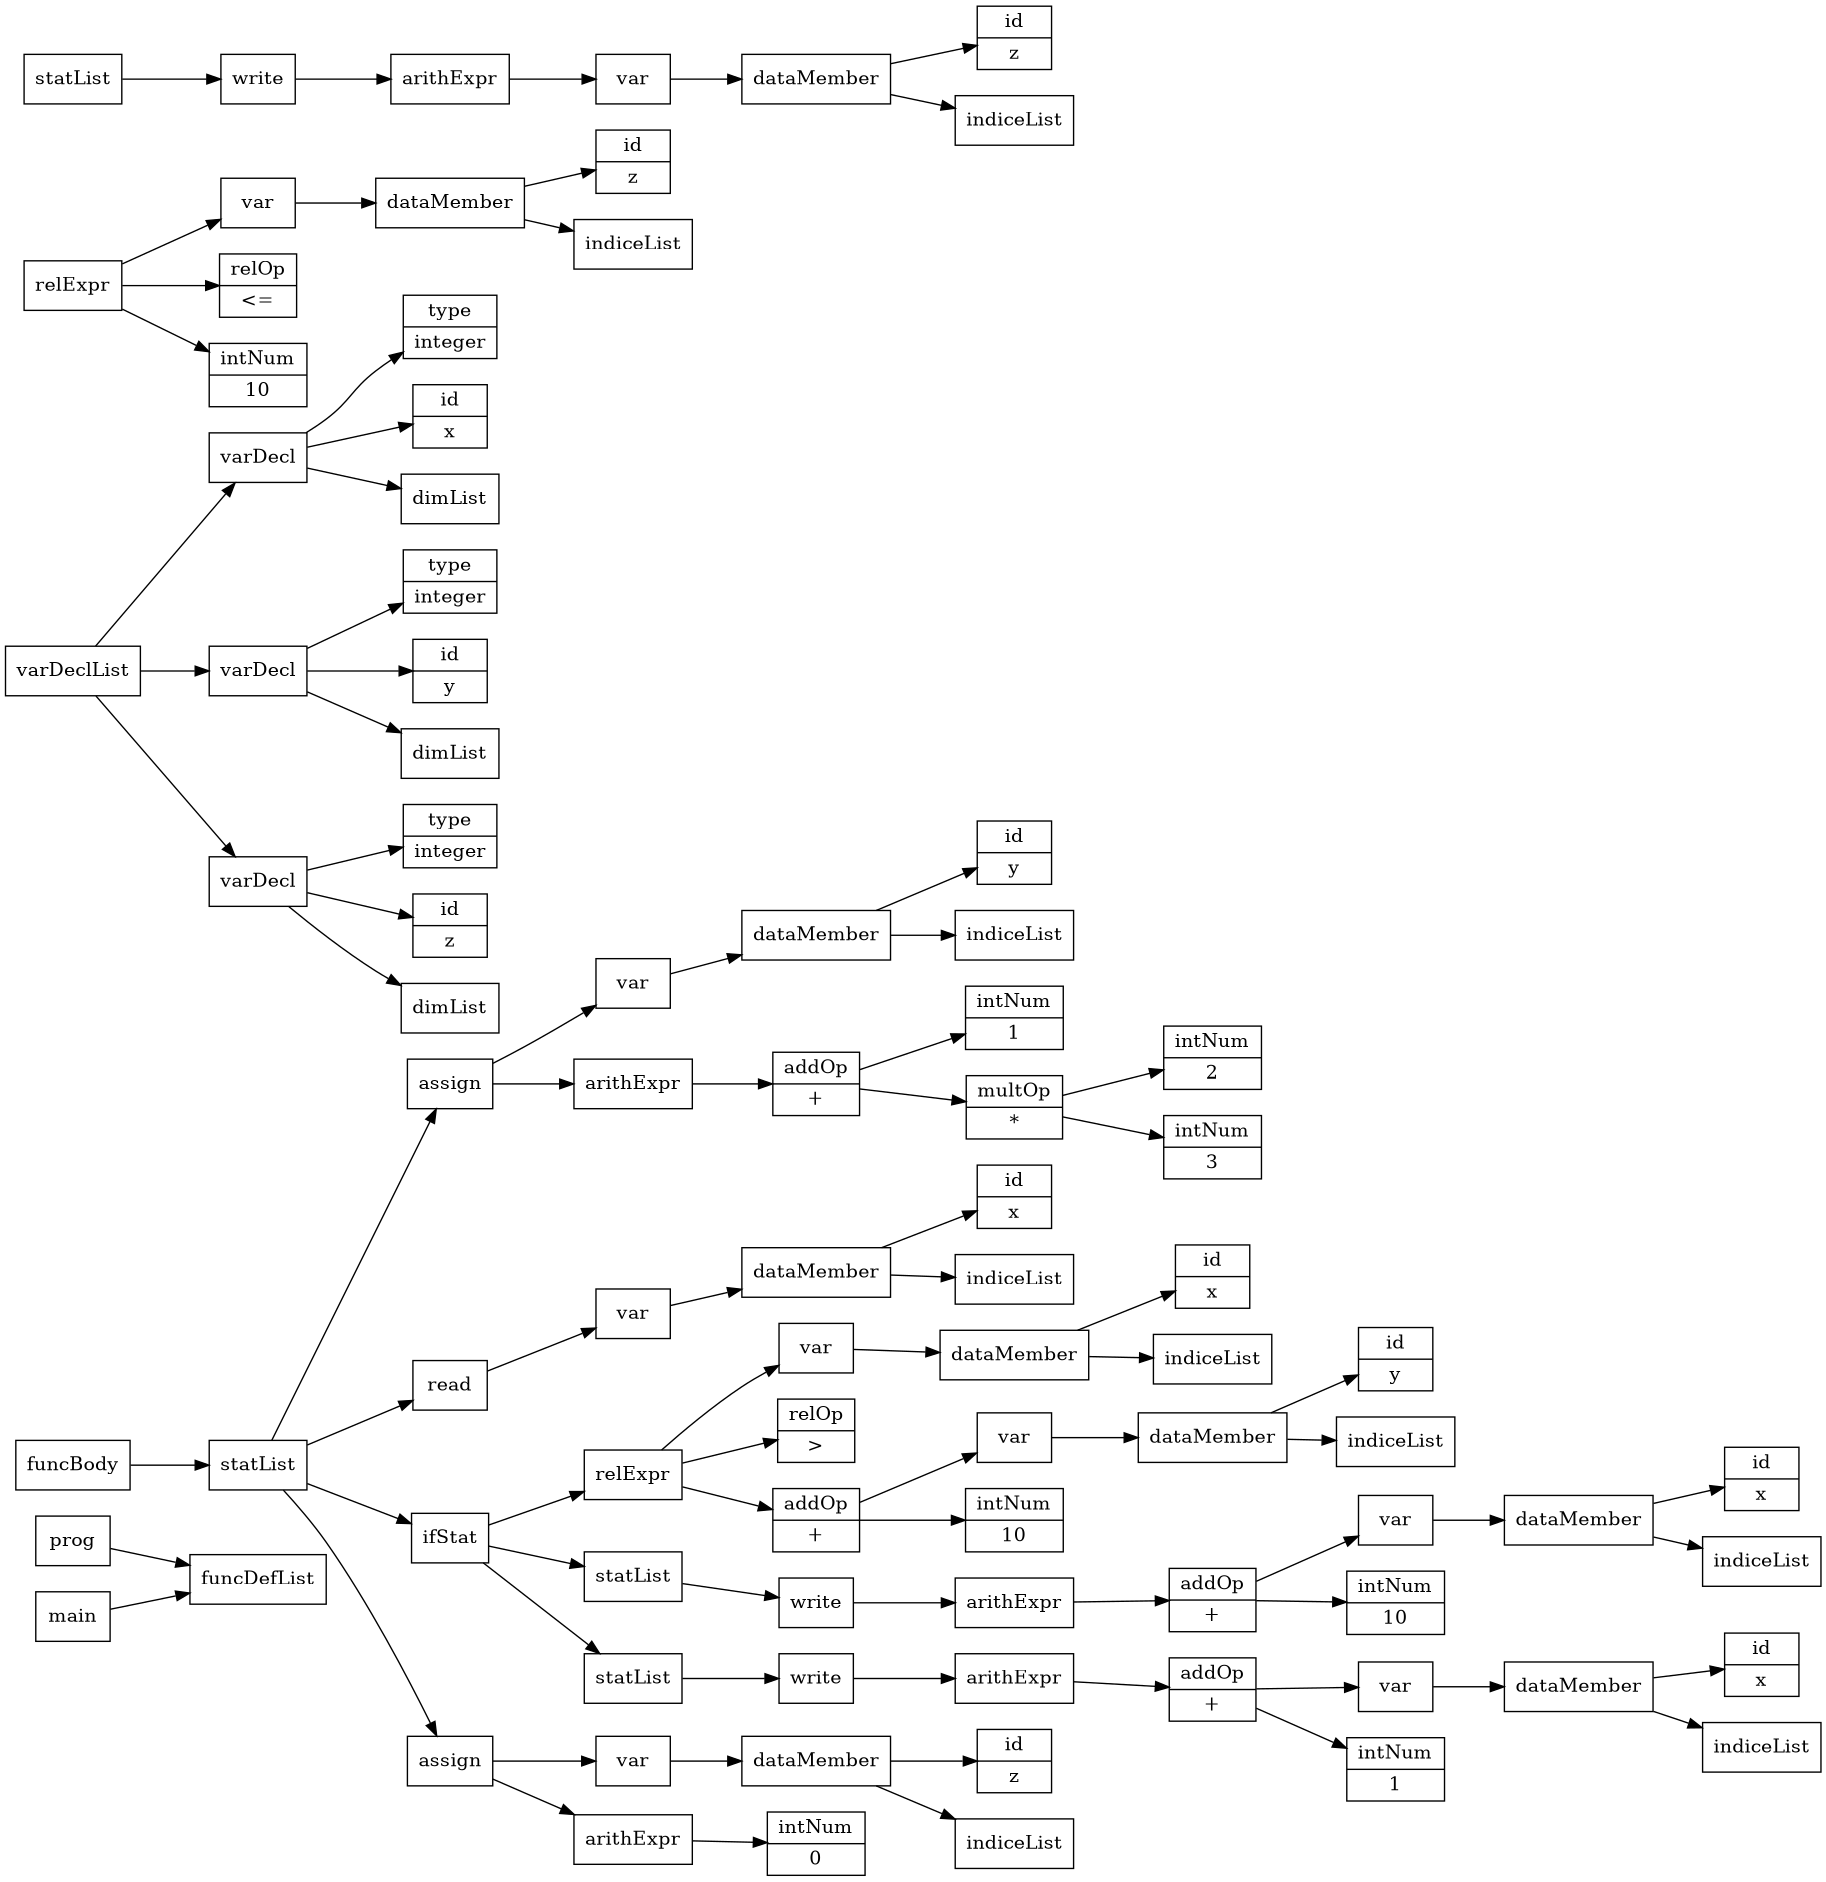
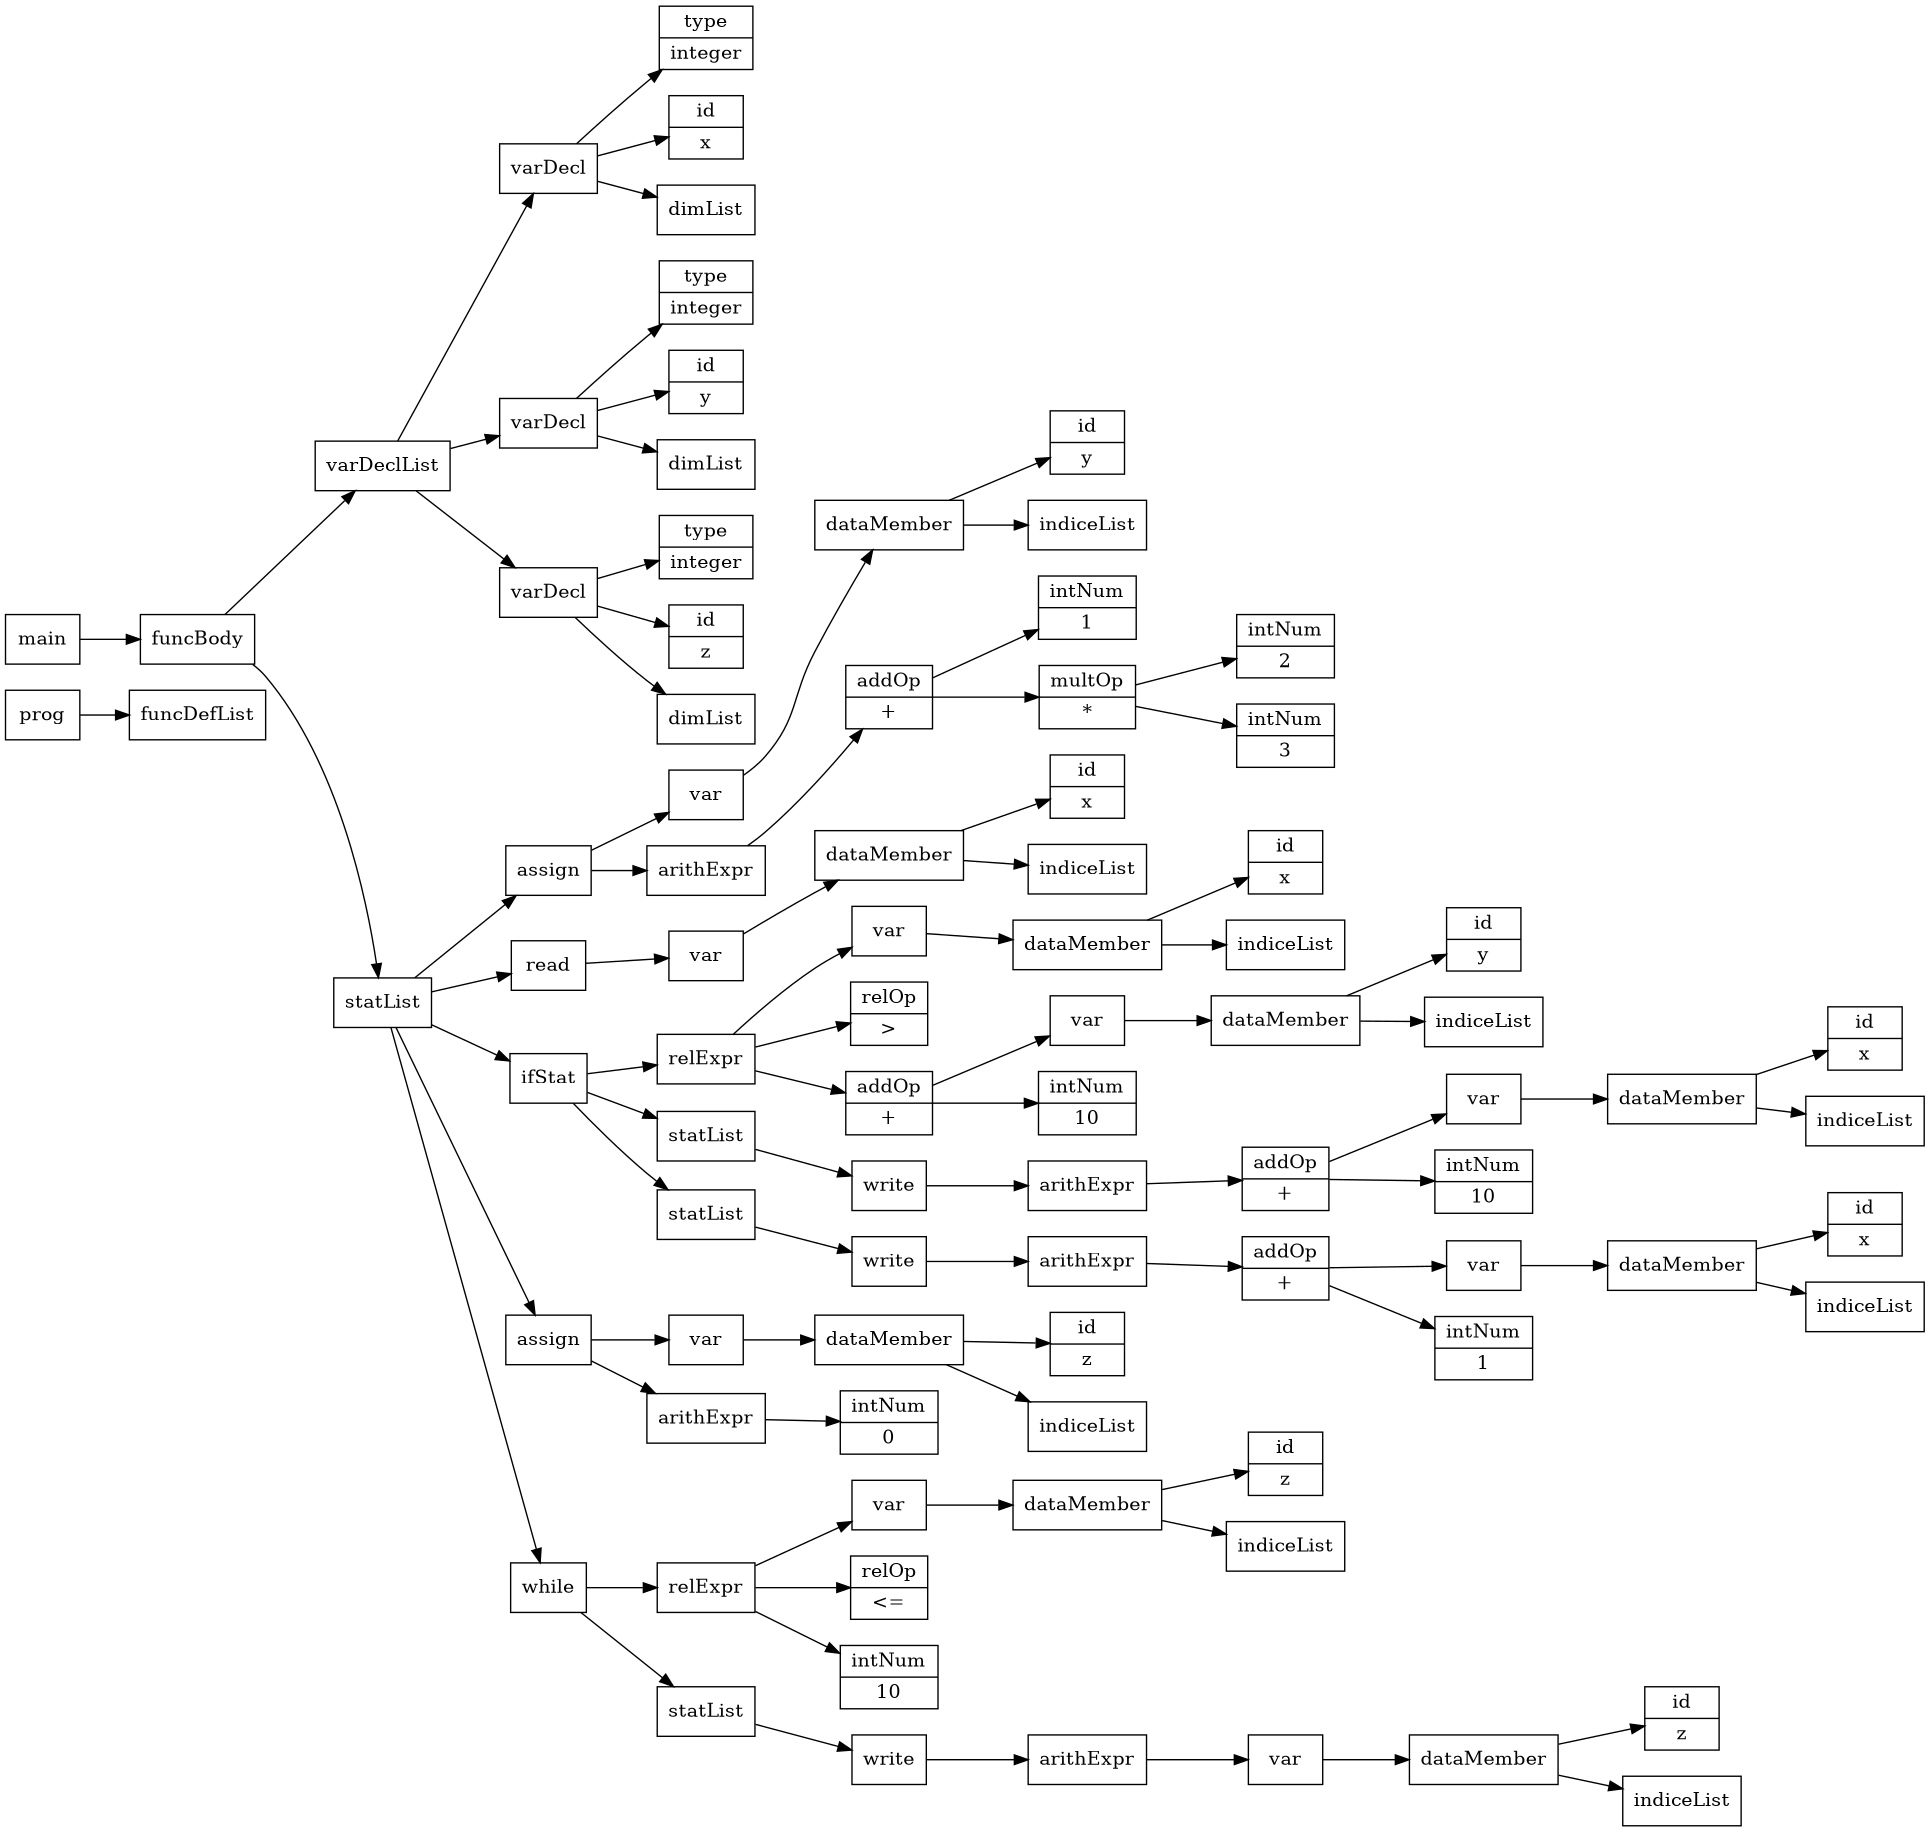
none -> (285, 558)
none -> (548, 1588)
(143, 1603) -> (103, 639)
